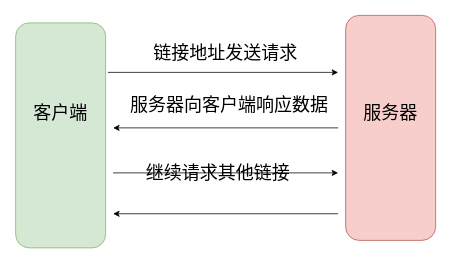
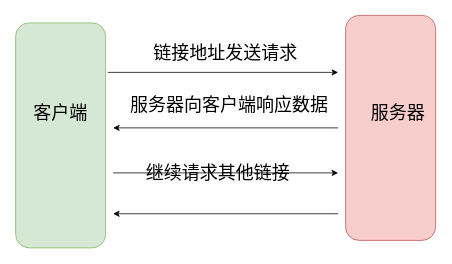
(390, 113) -> (398, 113)
